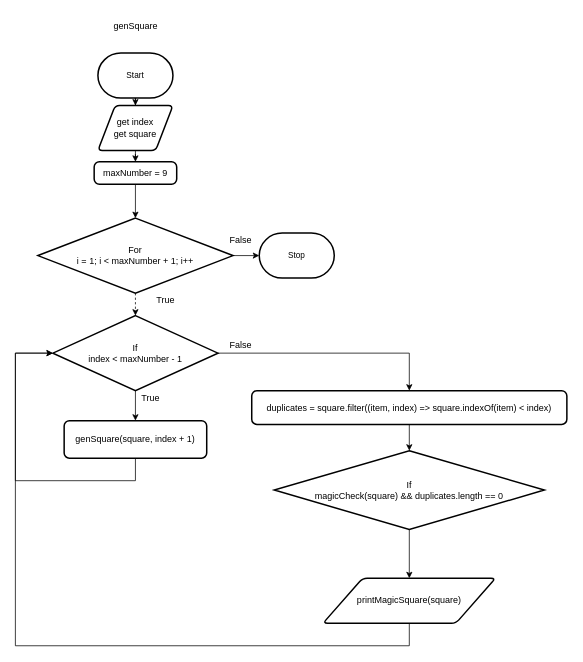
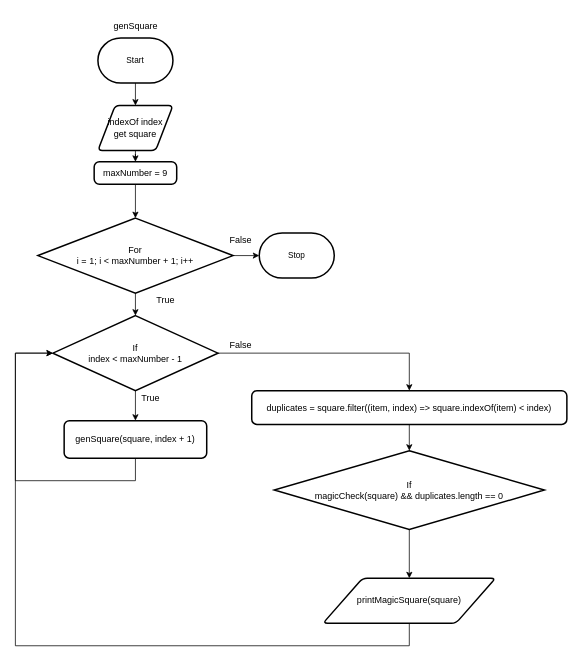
(135, 75) -> (135, 60)
(135, 128) -> (135, 128)
(135, 301) -> (135, 301)
